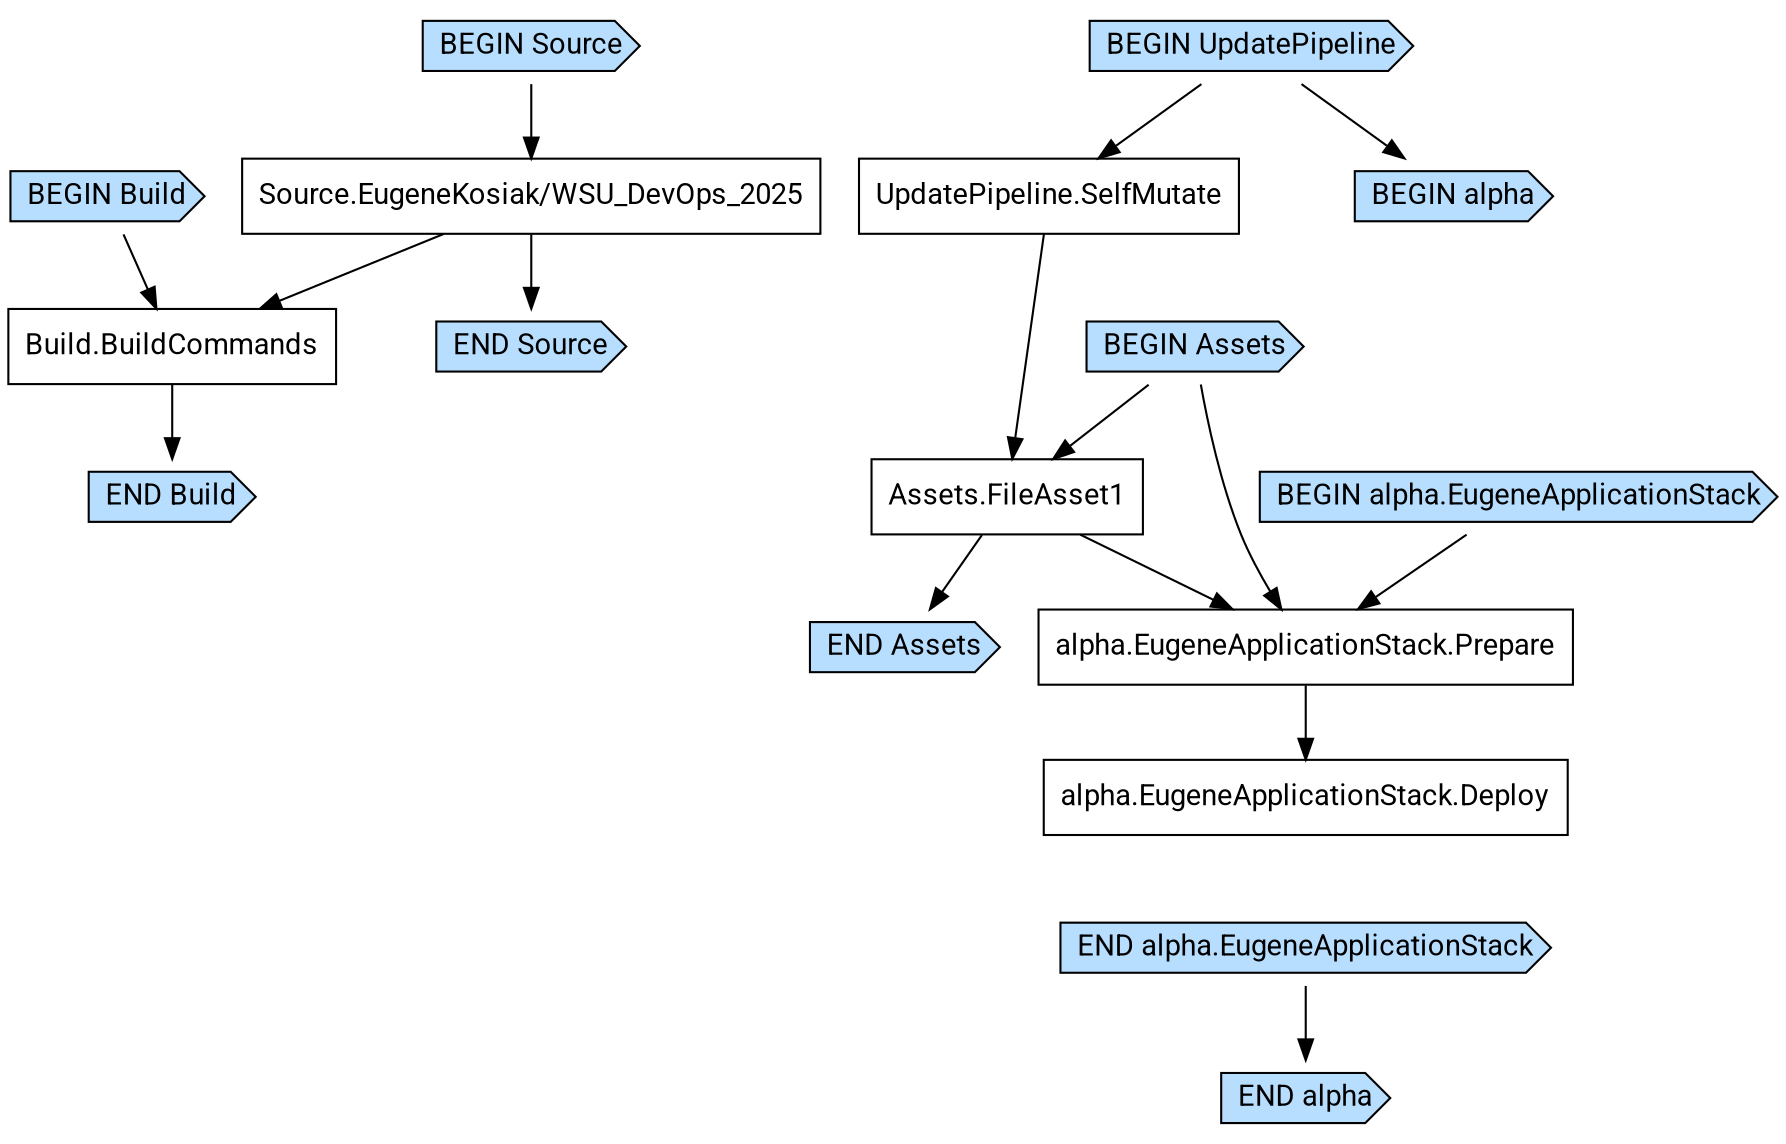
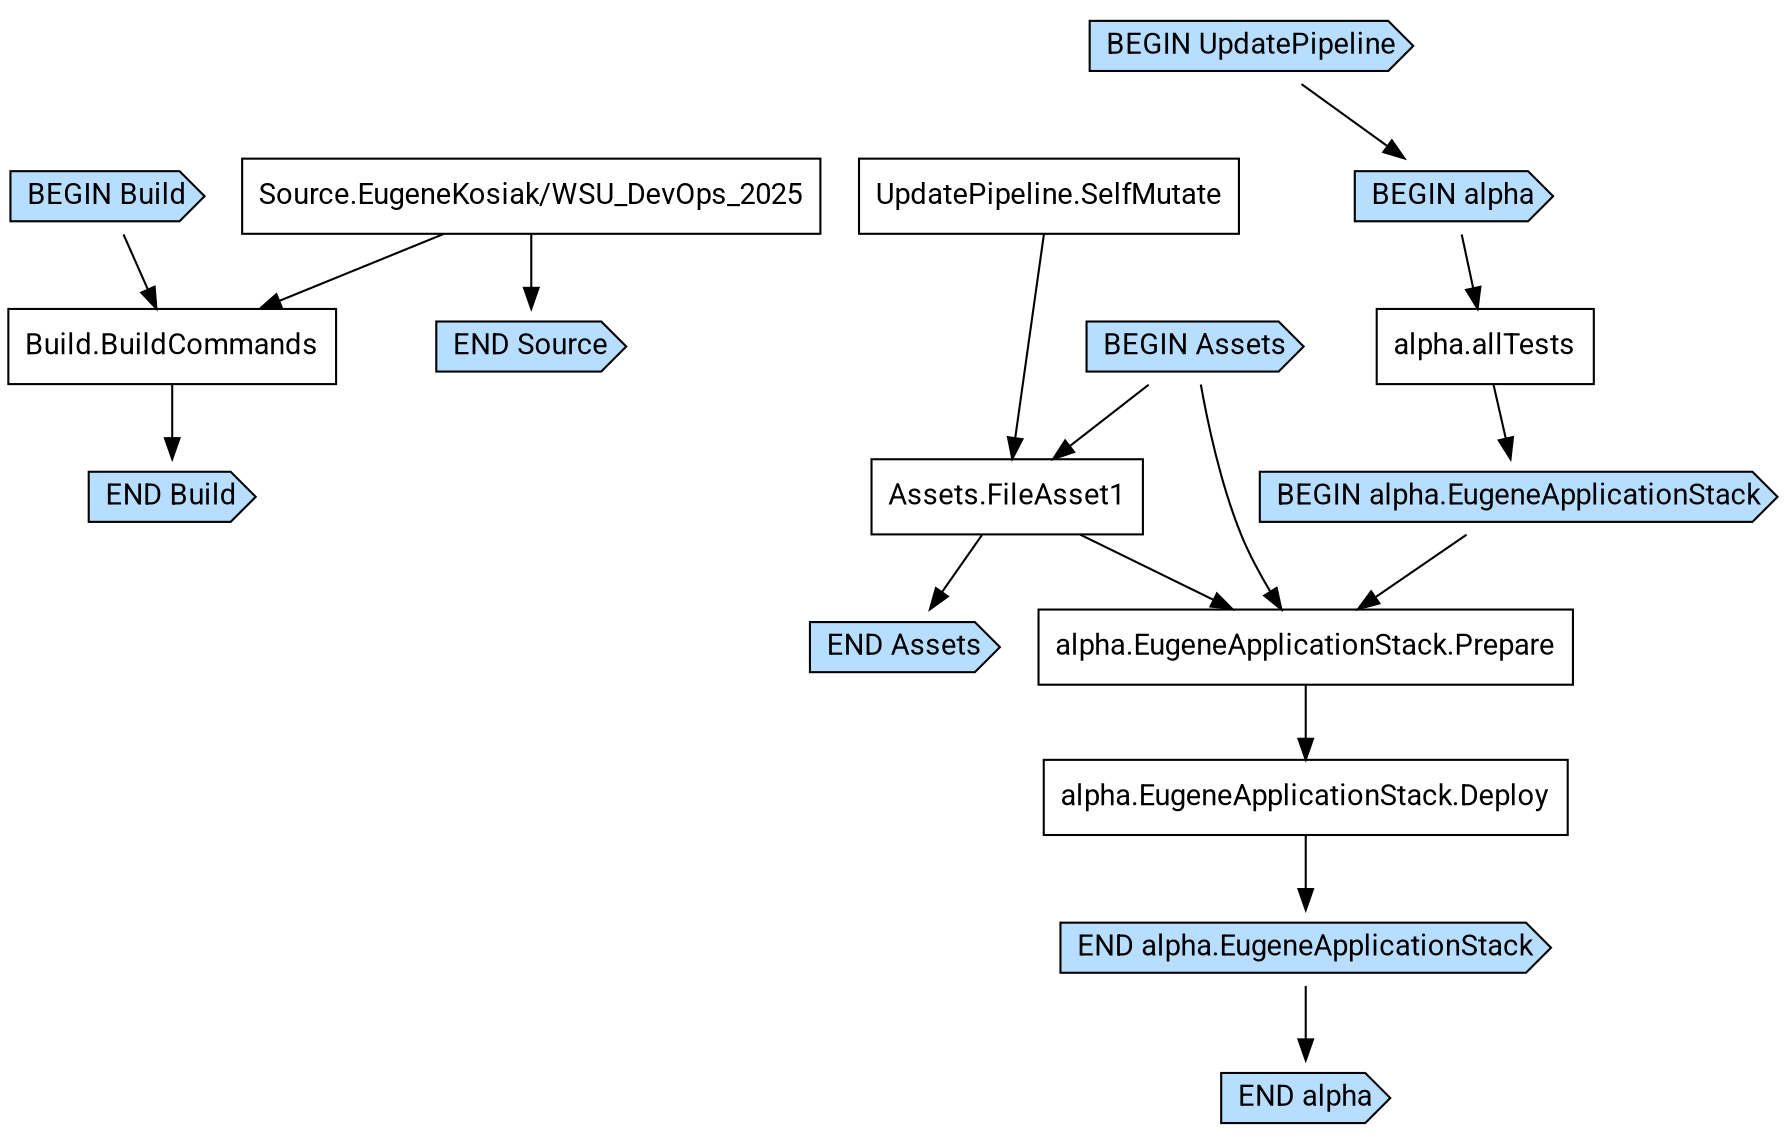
(531, 46) -> none
(1159, 115) -> none
none -> (1485, 347)
none -> (1306, 862)
